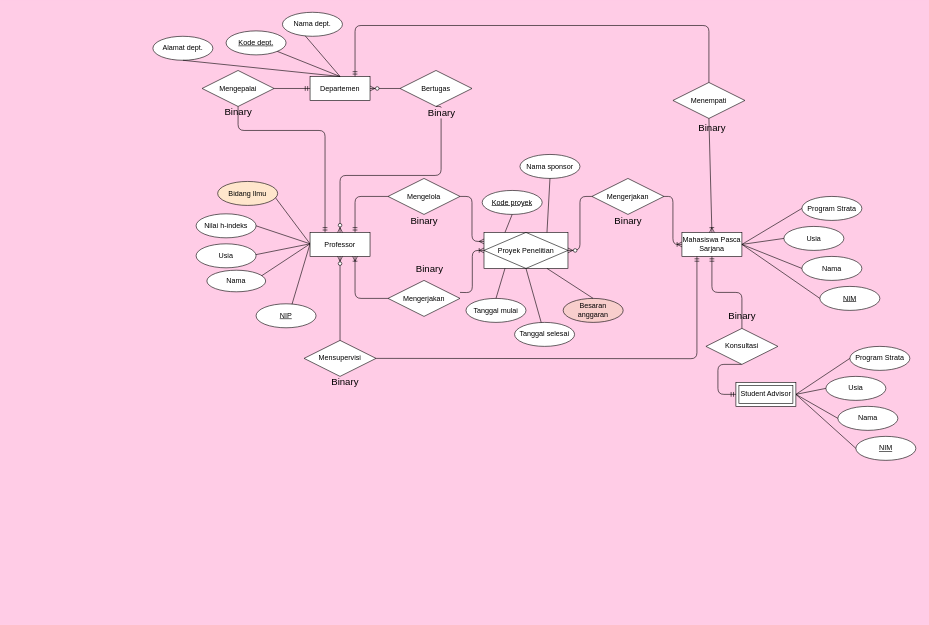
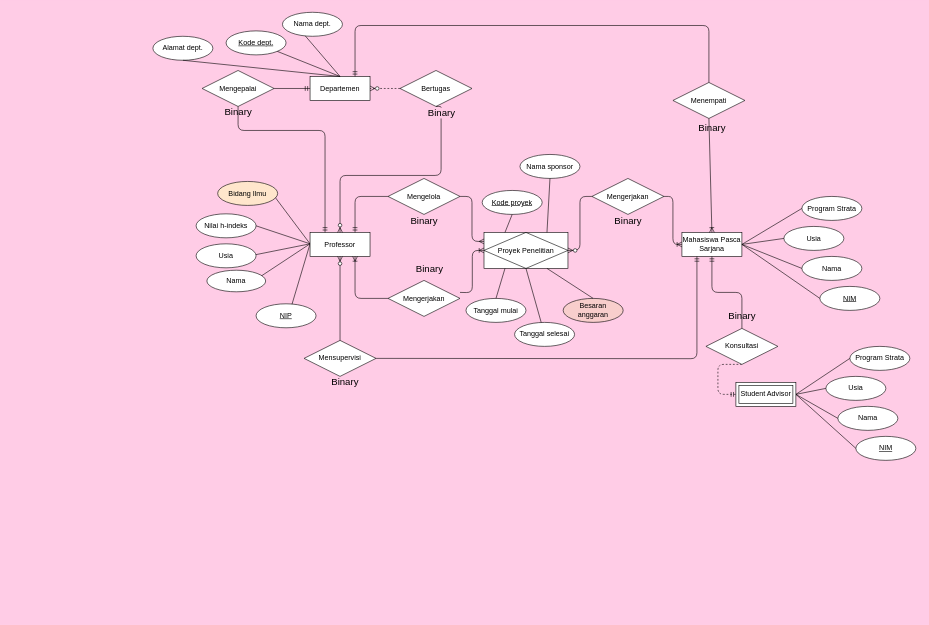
(385, 89) -> (385, 89)
(718, 376) -> (718, 376)
